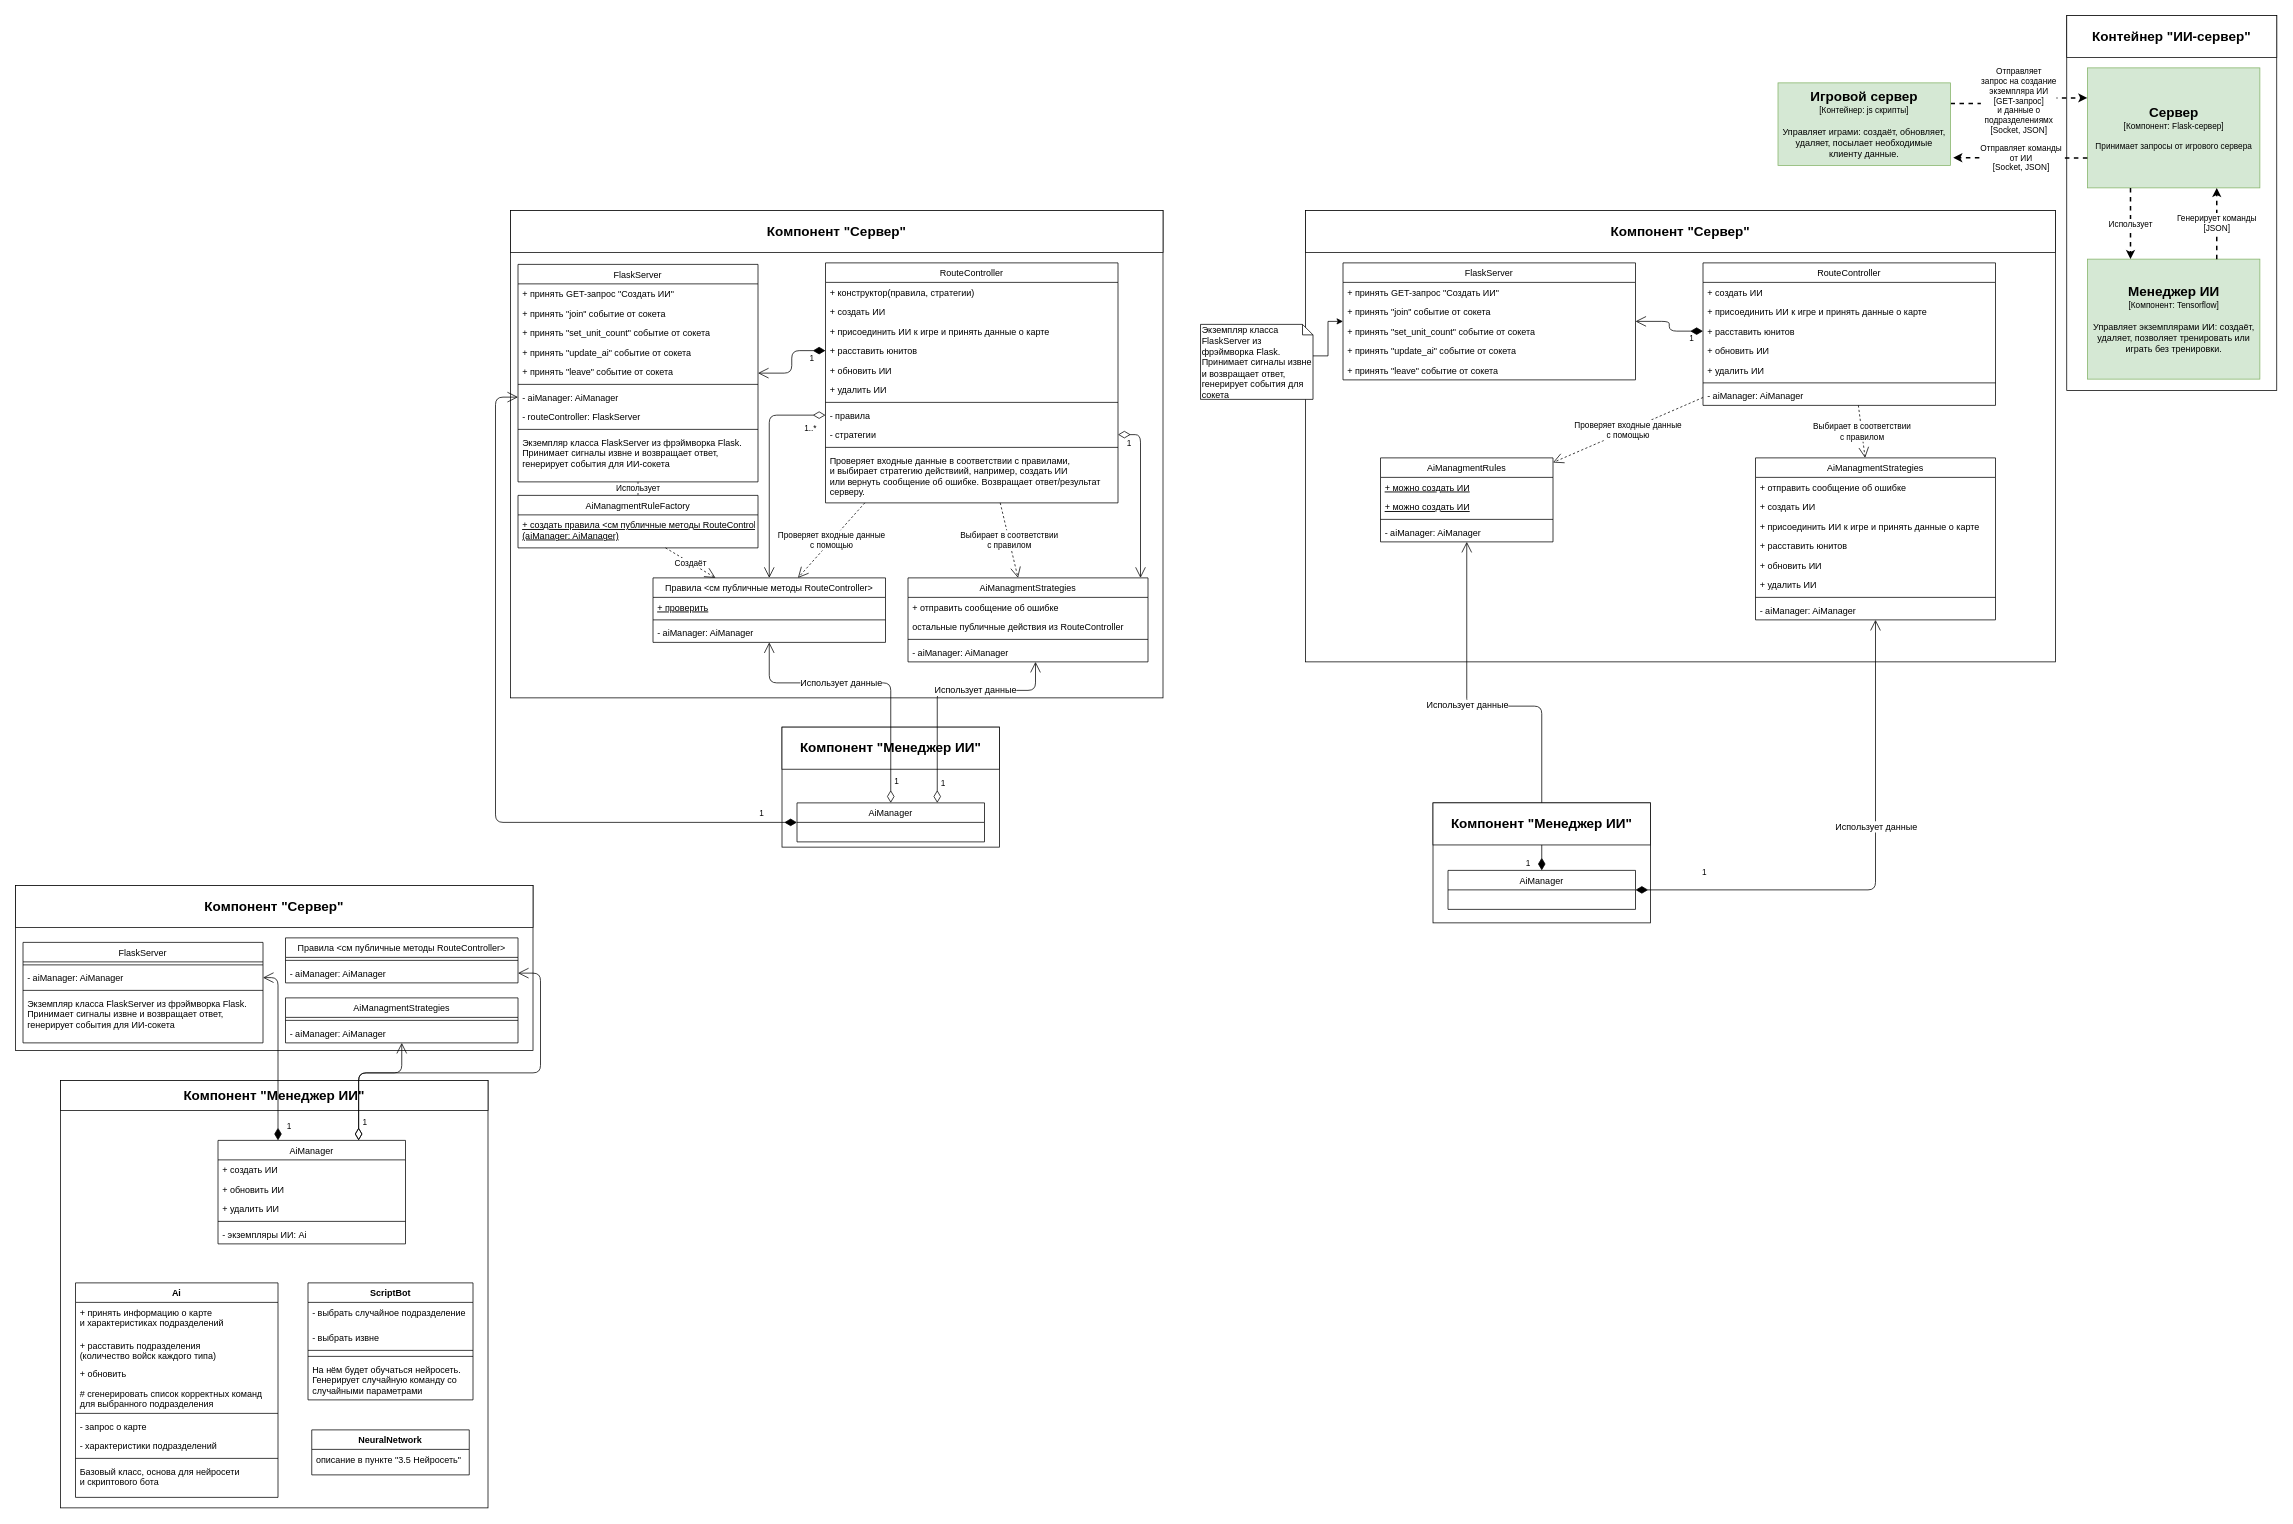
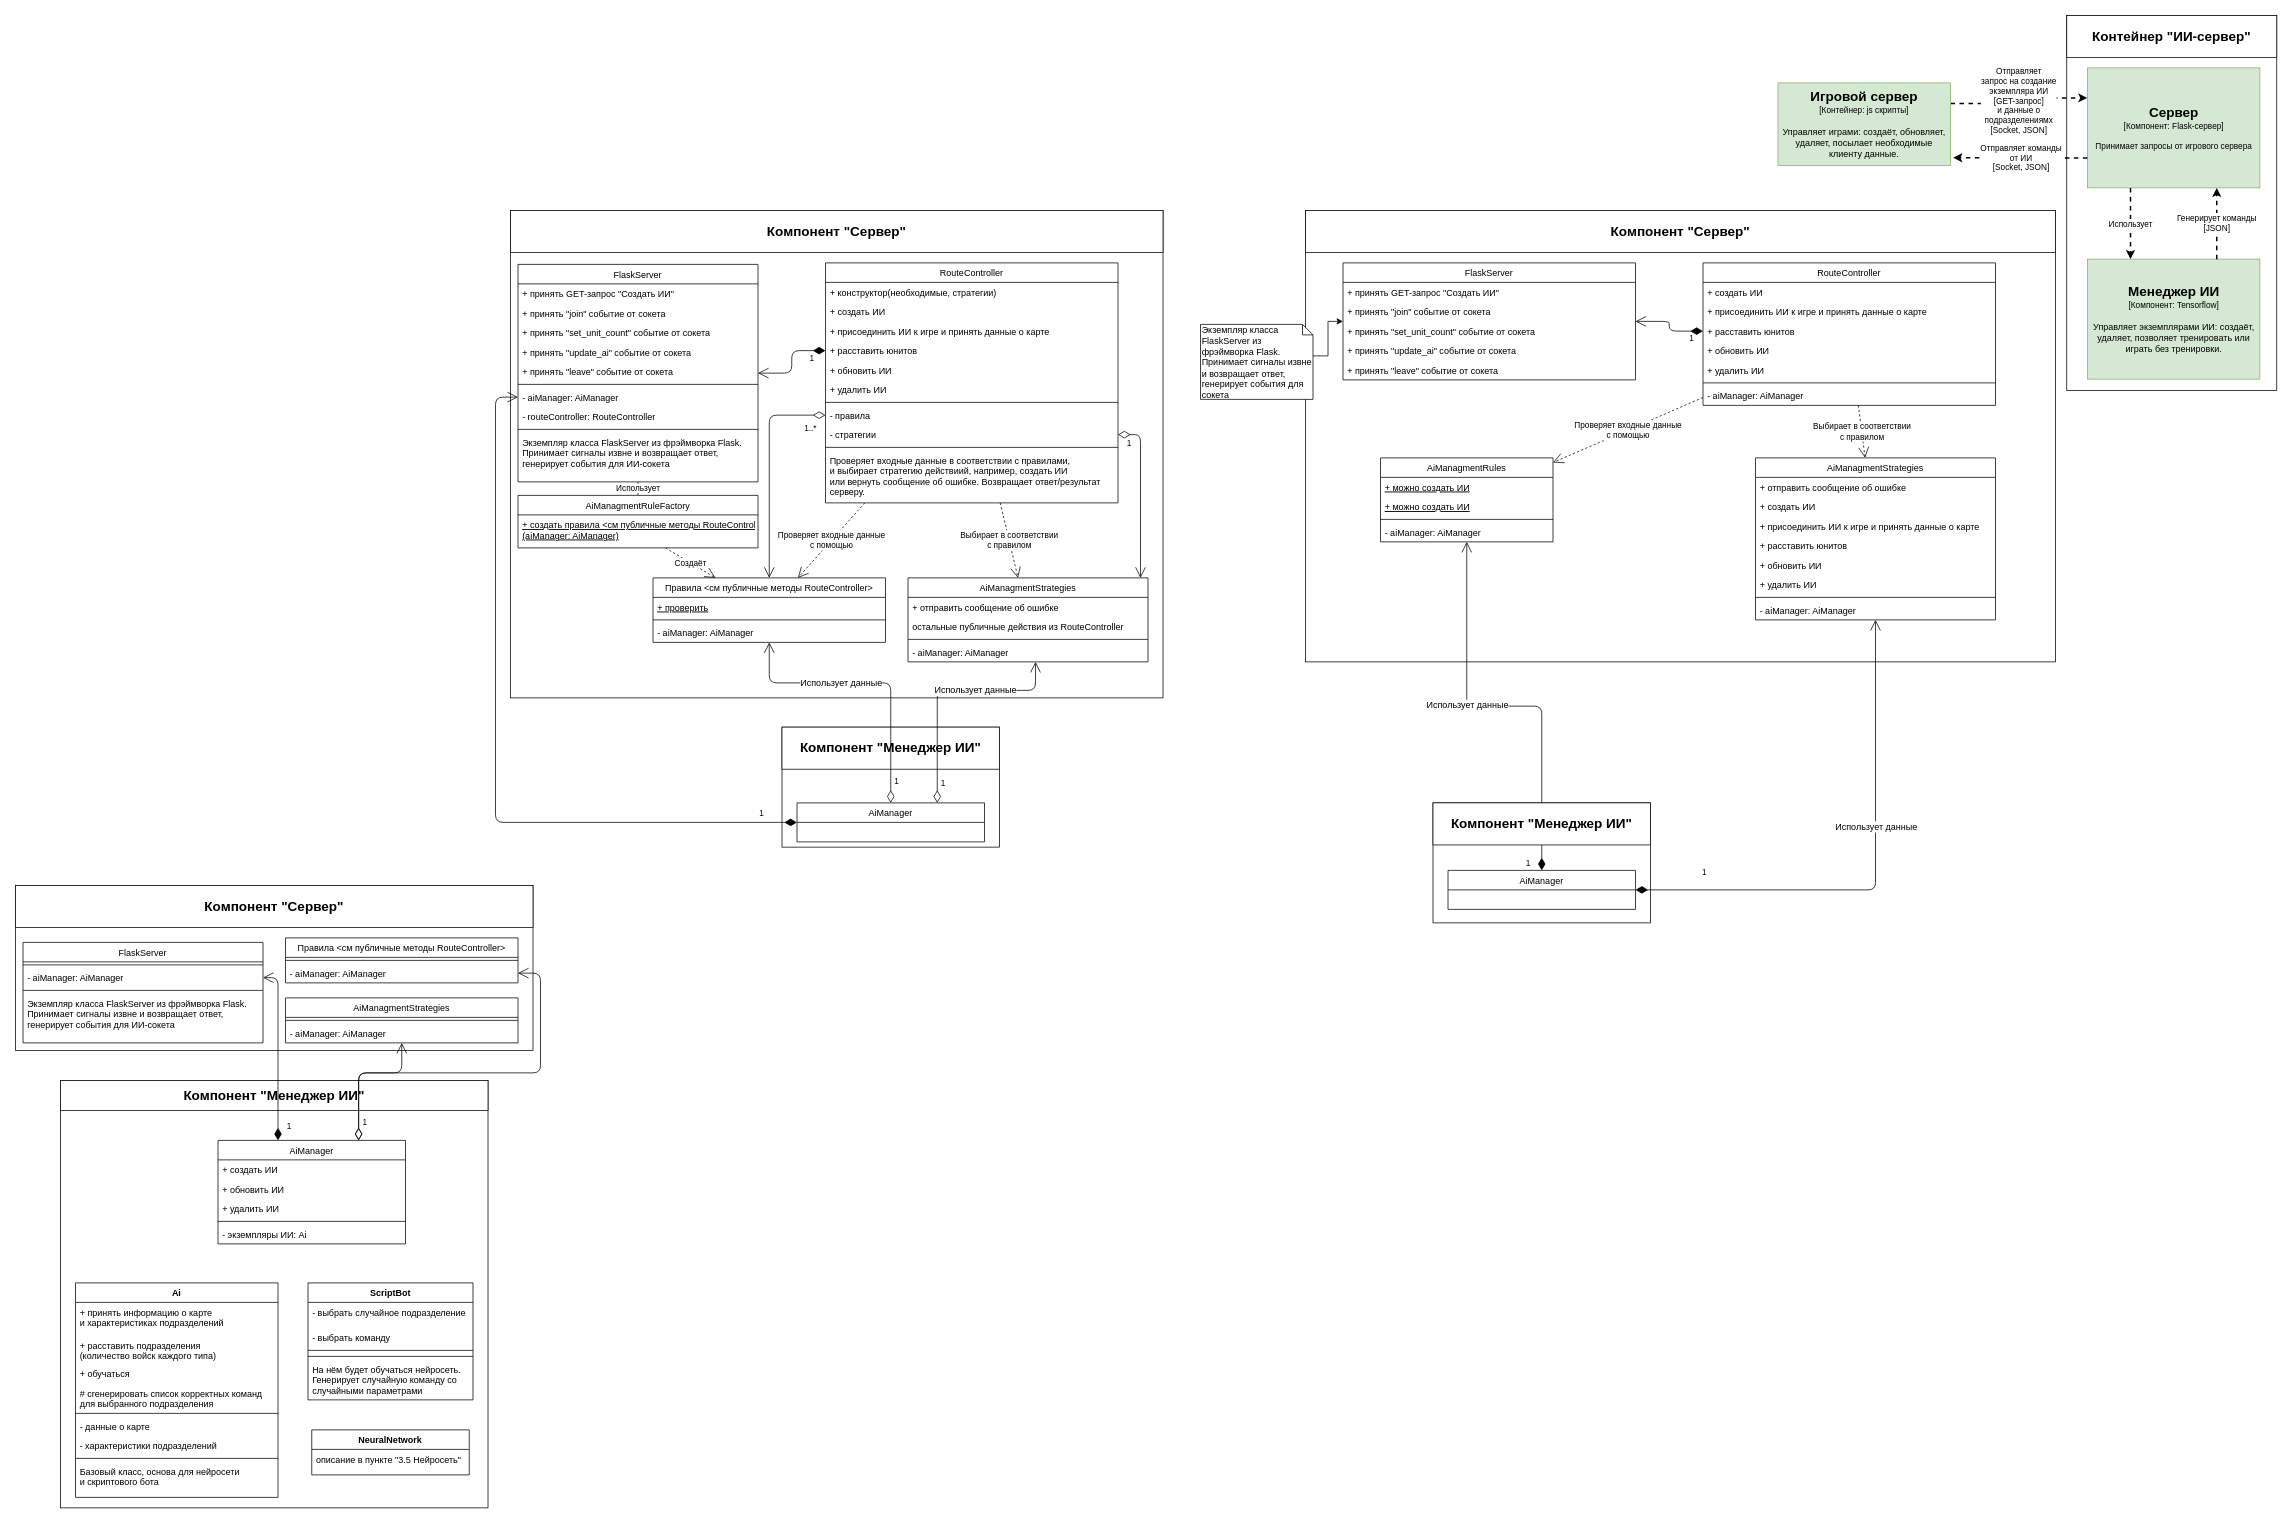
(909, 293) -> (919, 293)
(591, 417) -> (599, 417)
(347, 1338) -> (353, 1338)
(104, 1374) -> (106, 1374)
(116, 1427) -> (116, 1427)
